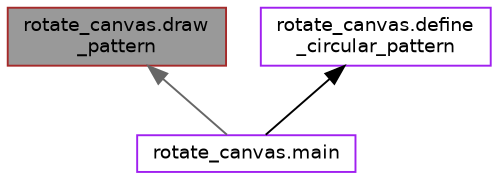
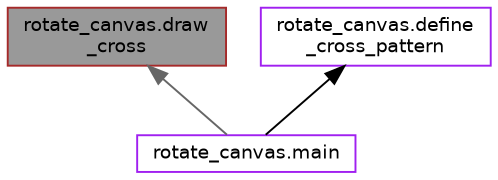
(117, 37) -> (117, 37)
(376, 37) -> (376, 37)
